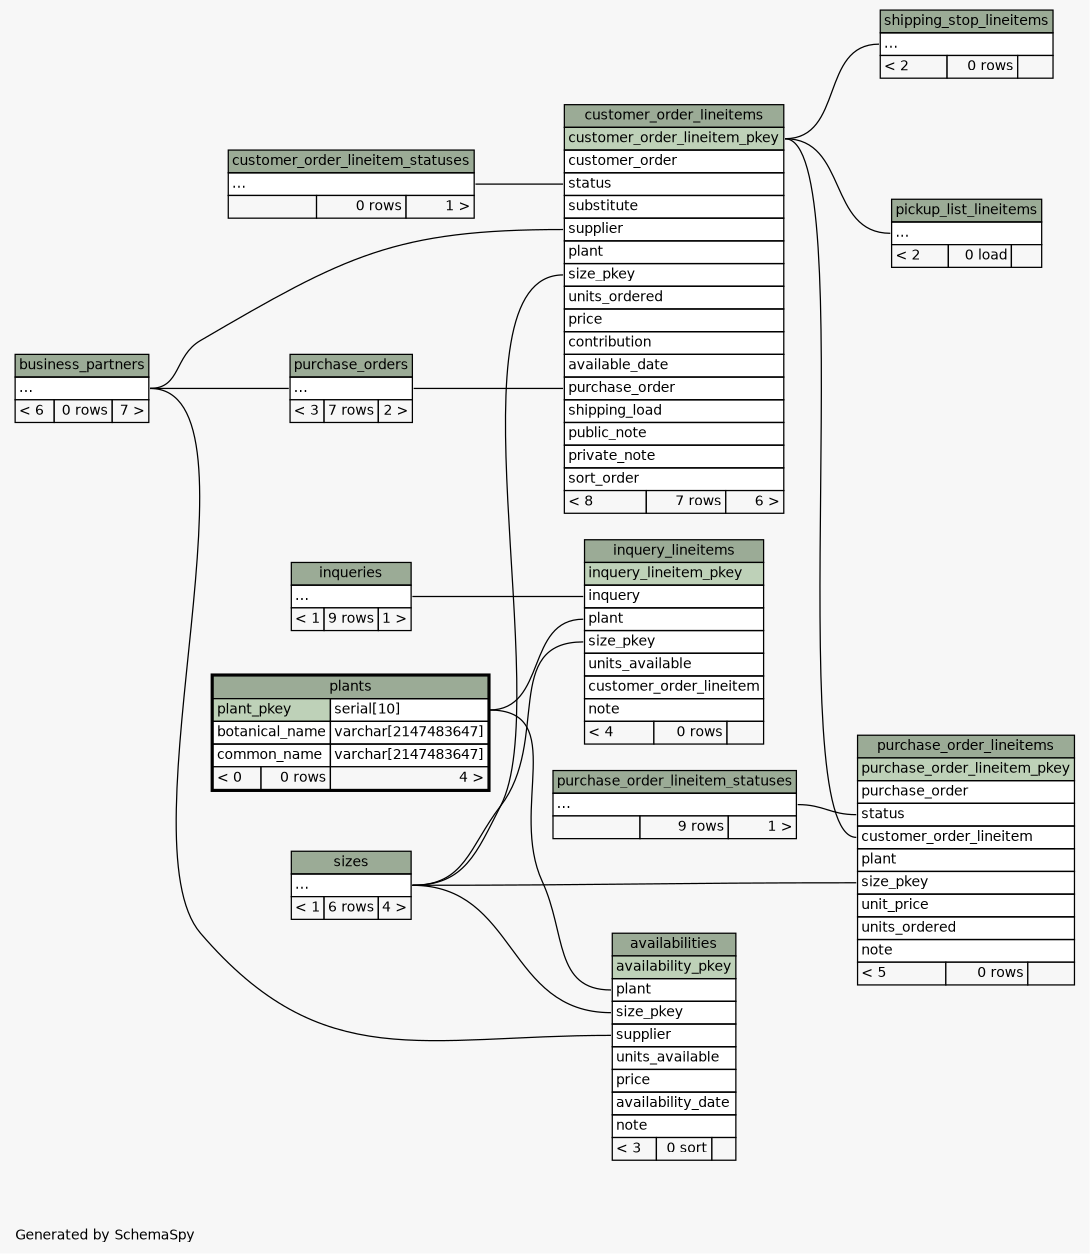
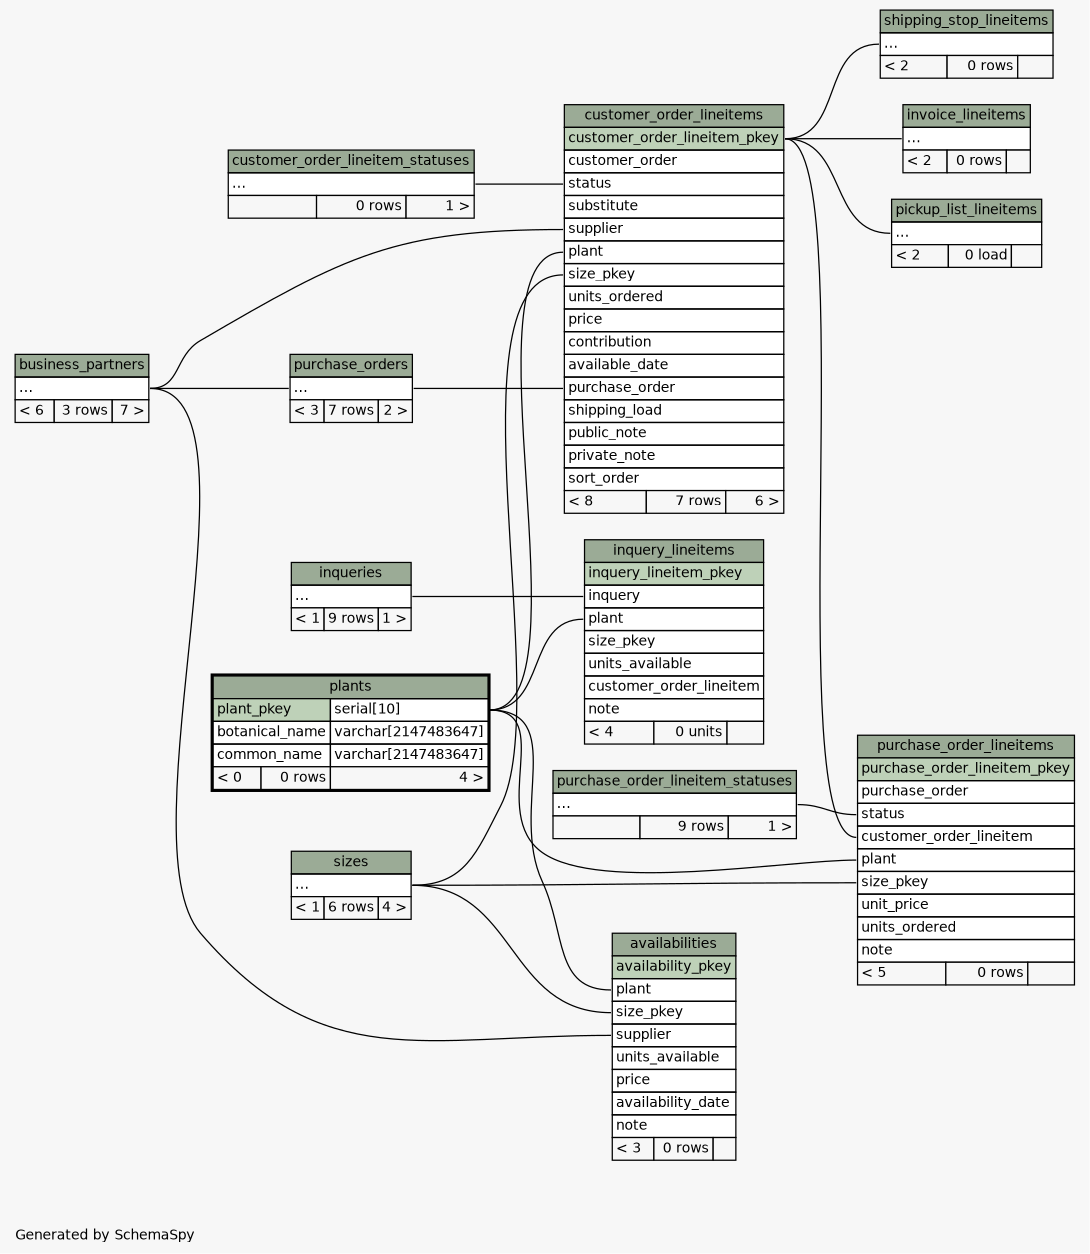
none -> (966, 139)
(85, 410) -> (85, 410)
none -> (526, 481)
(700, 732) -> (699, 732)
(517, 773) -> none
none -> (614, 871)
(687, 1148) -> (686, 1148)
